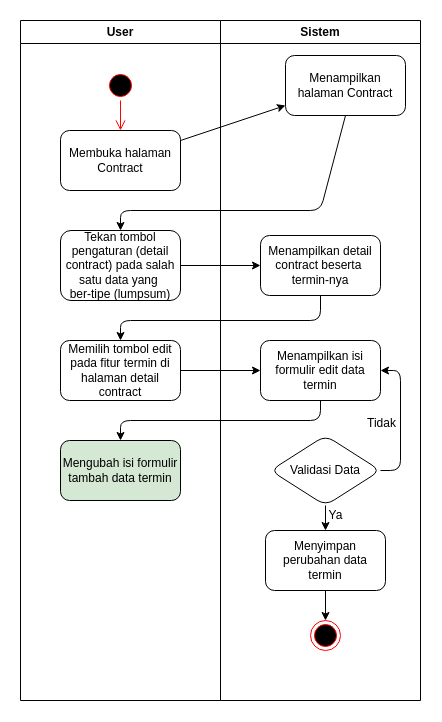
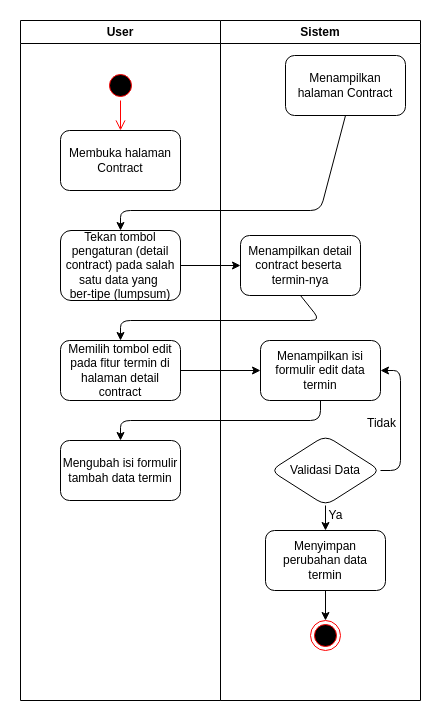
(230, 124) -> none
(321, 266) -> (301, 266)
(121, 471) -> (121, 471)
